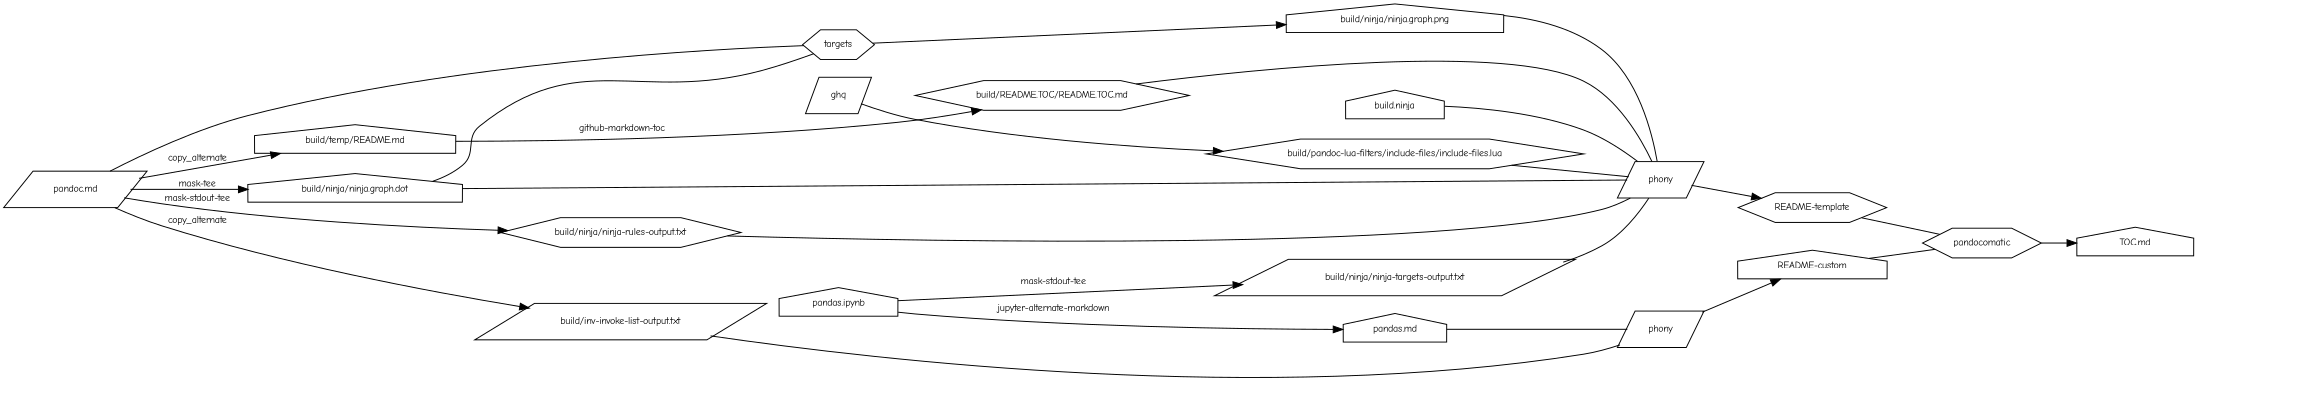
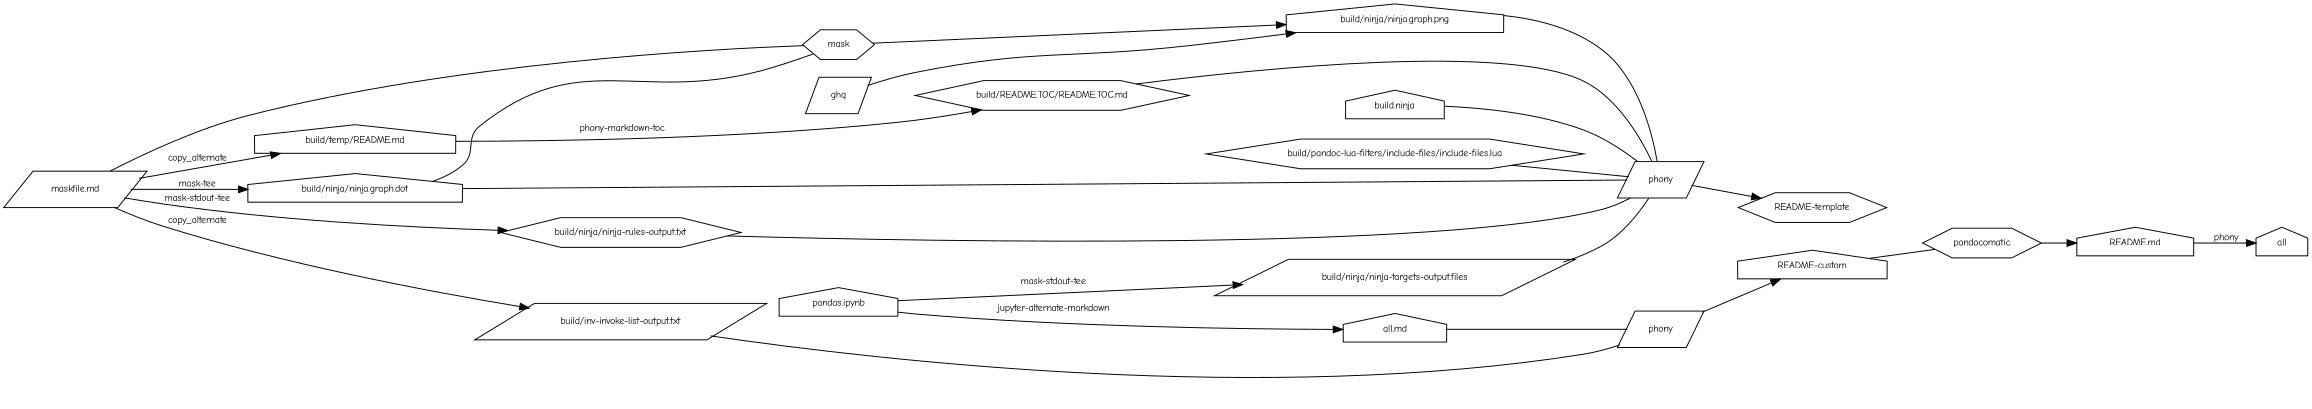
(839, 45) -> (839, 45)
(621, 129) -> (621, 129)
(1036, 137) -> (1076, 54)
(75, 189) -> (75, 189)
(1901, 226) -> none
(2135, 243) -> (2135, 243)
none -> (2282, 243)
(1395, 278) -> (1395, 278)
(1395, 329) -> (1395, 329)
